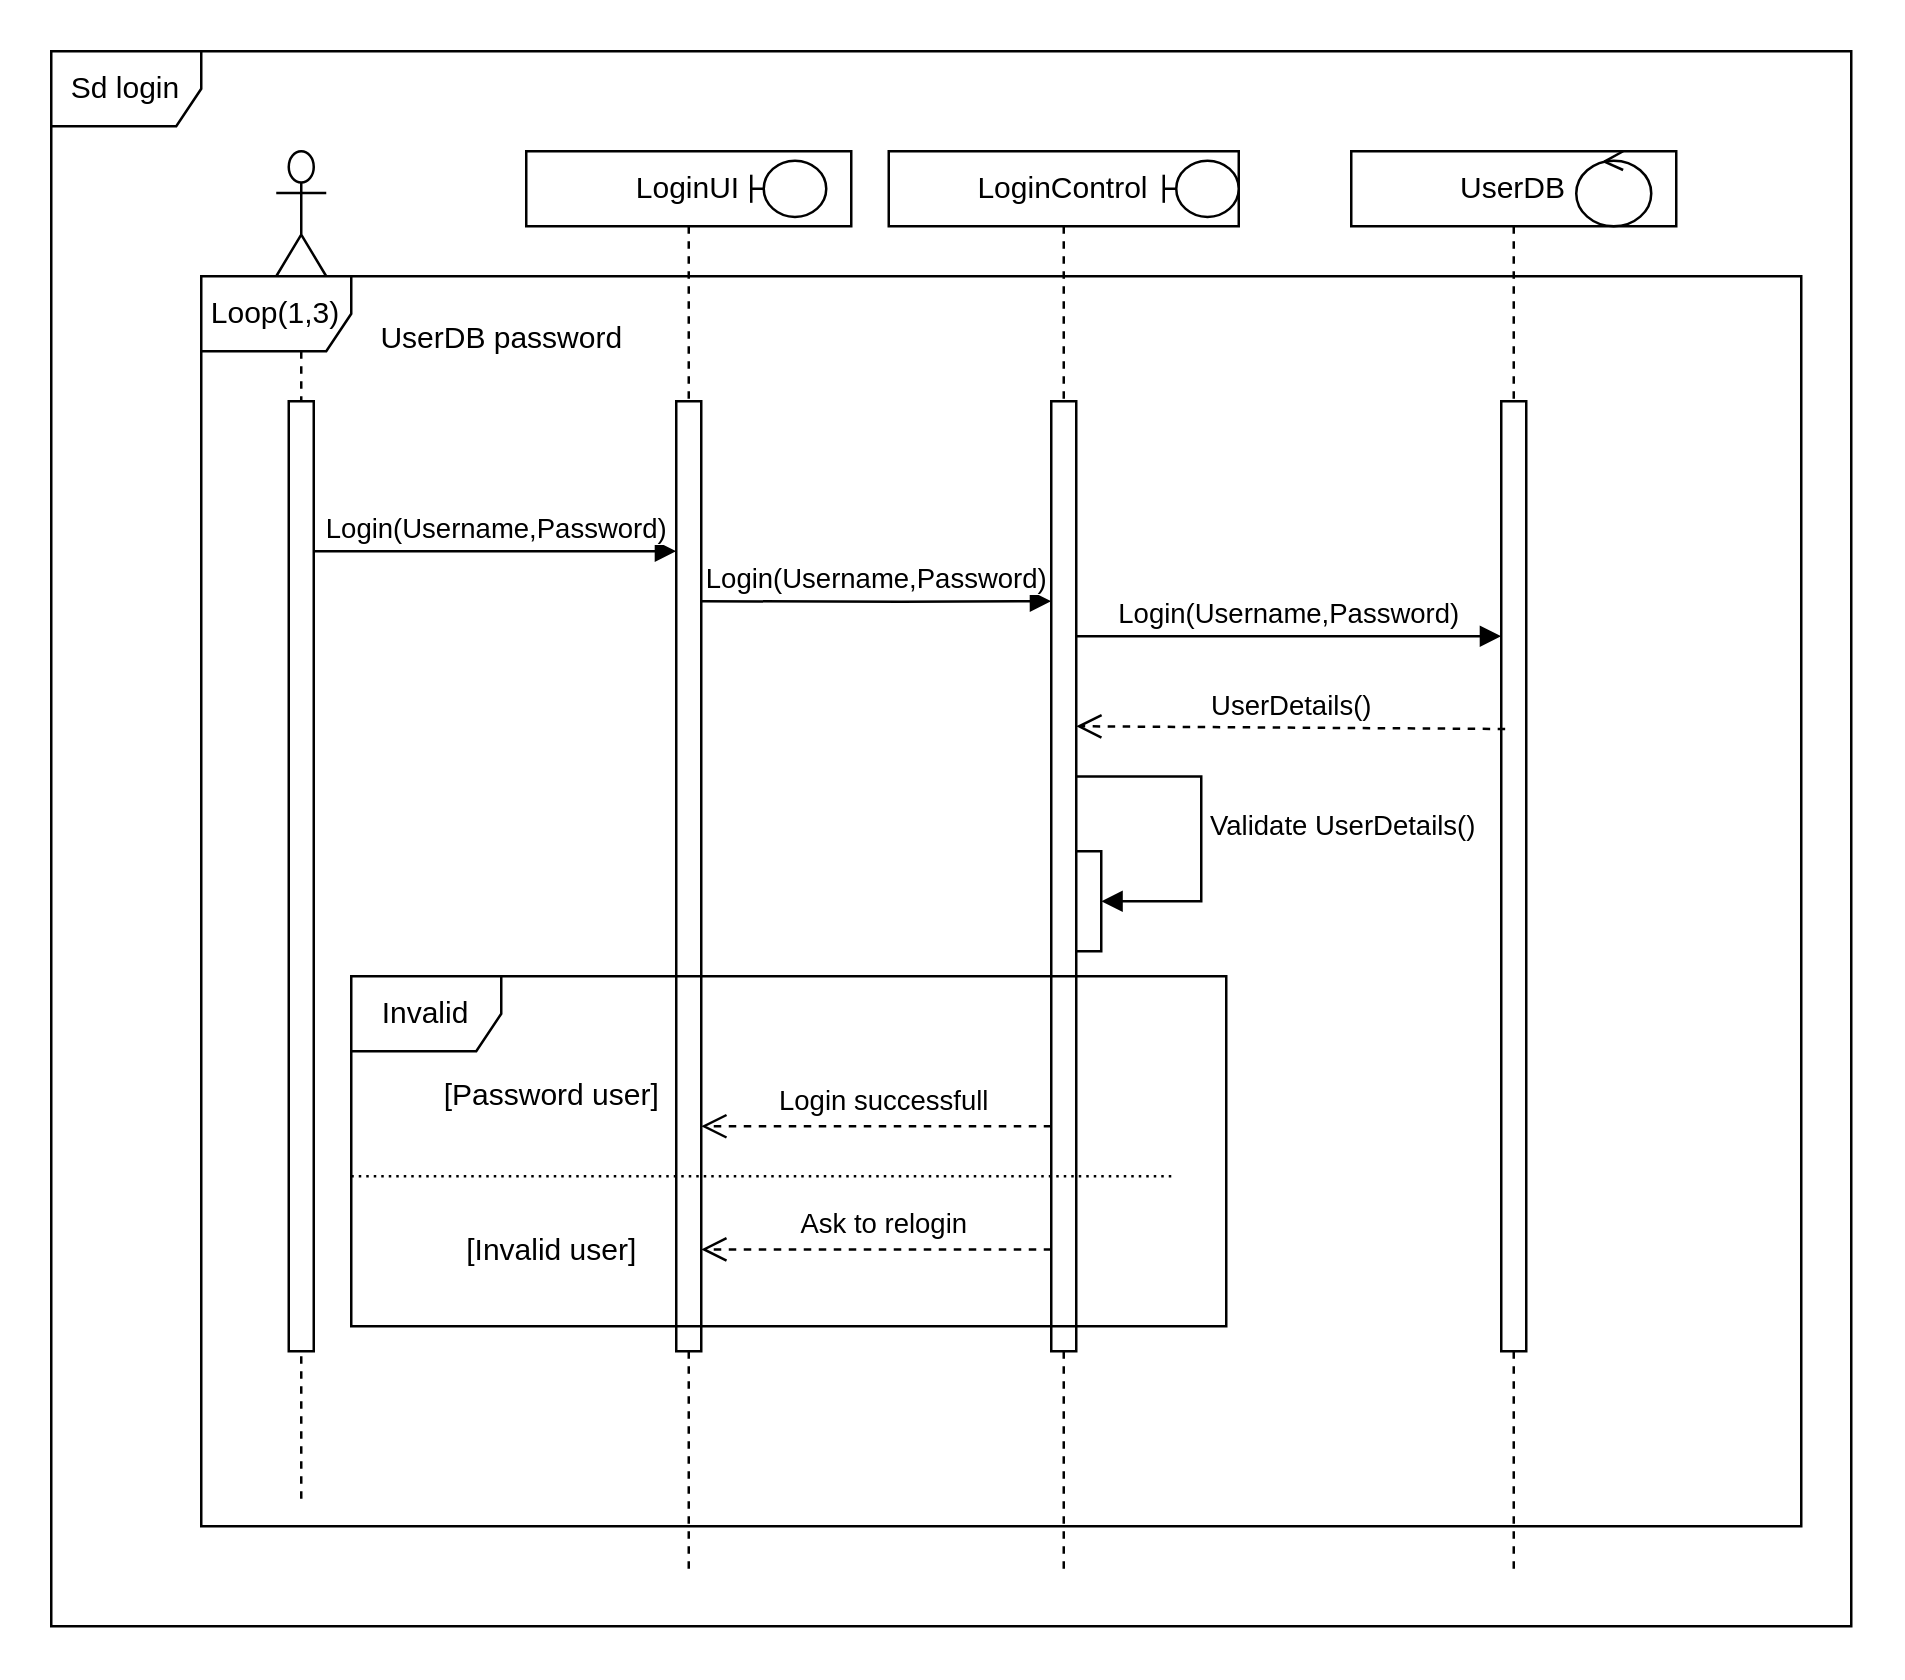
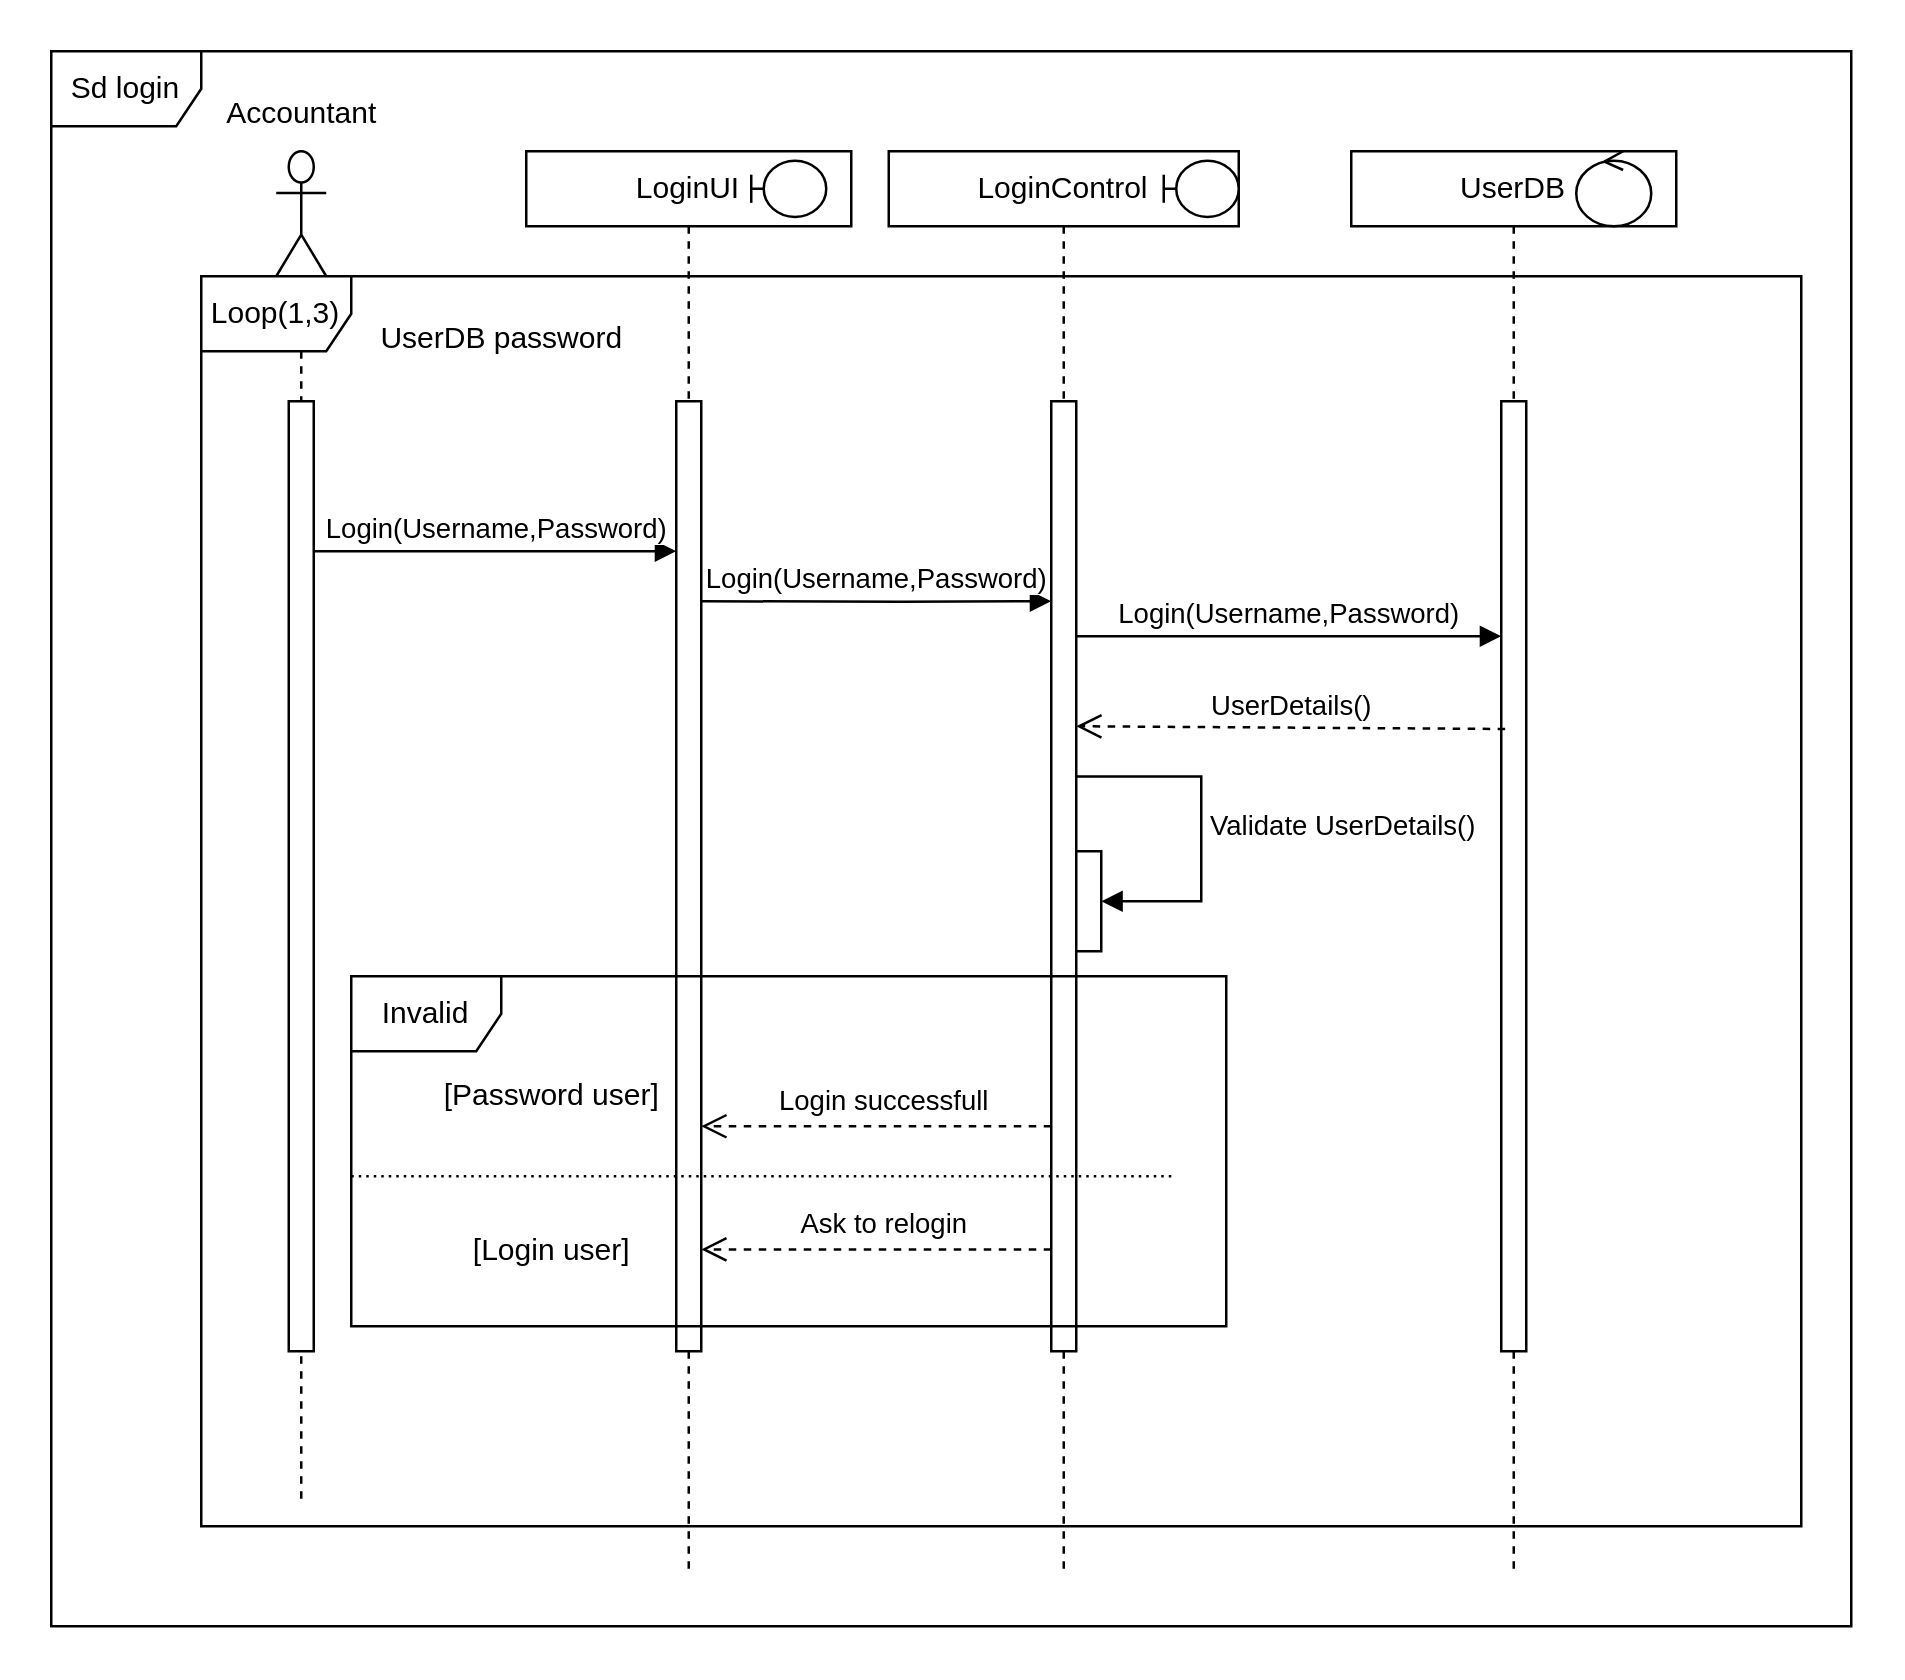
none -> (301, 114)
(553, 1251) -> (553, 1251)
